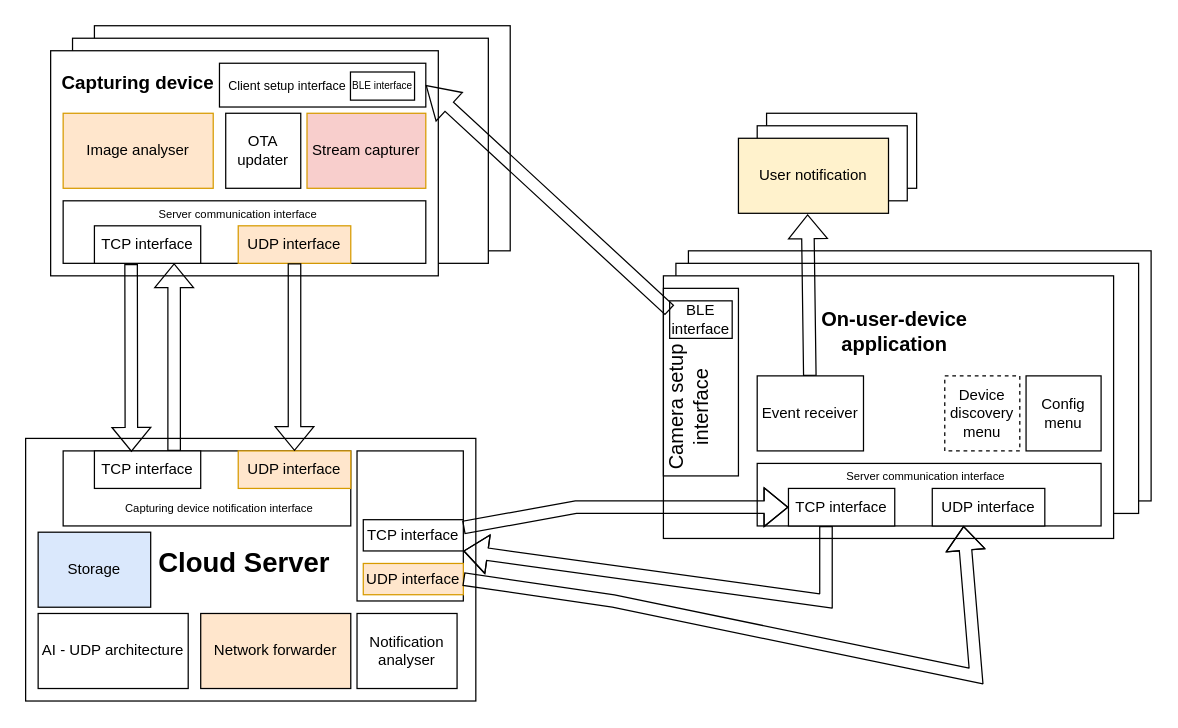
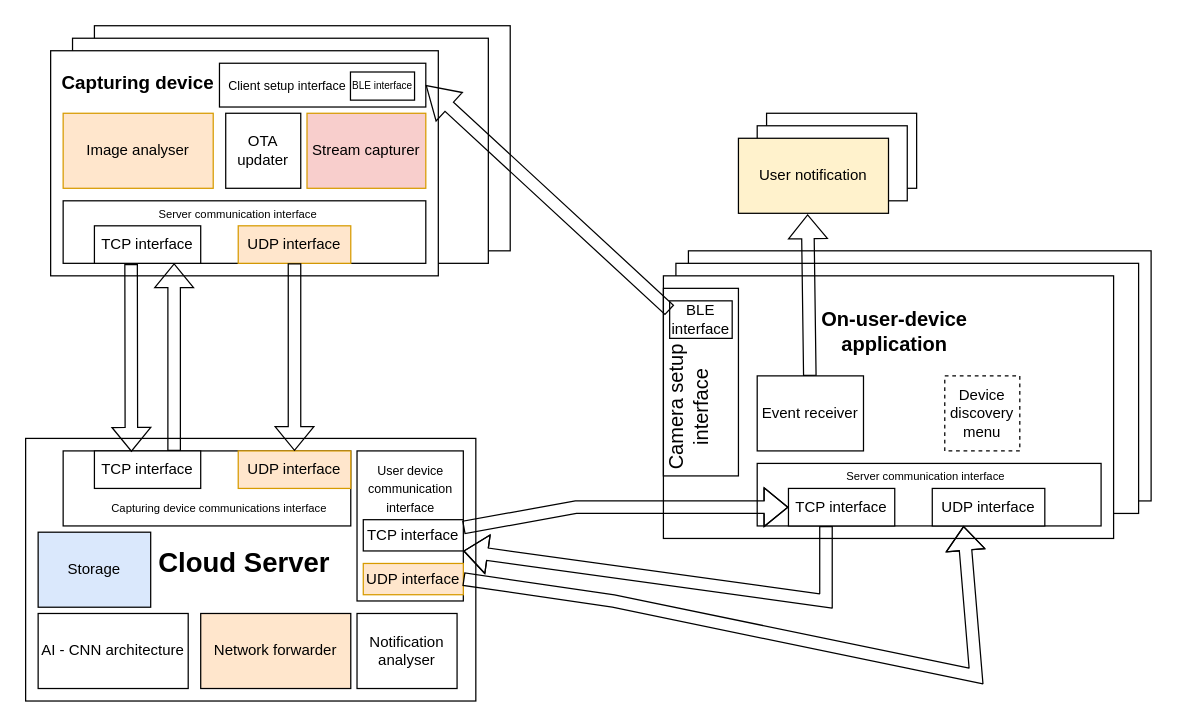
(1063, 413) -> none
none -> (410, 488)
(219, 507) -> (219, 507)
(113, 651) -> (113, 651)
